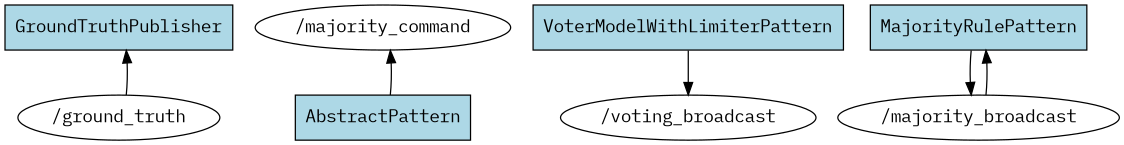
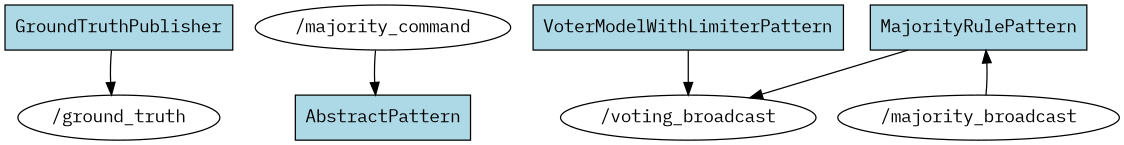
(970, 66) -> (835, 72)
(127, 79) -> (111, 66)
(391, 79) -> (375, 66)
